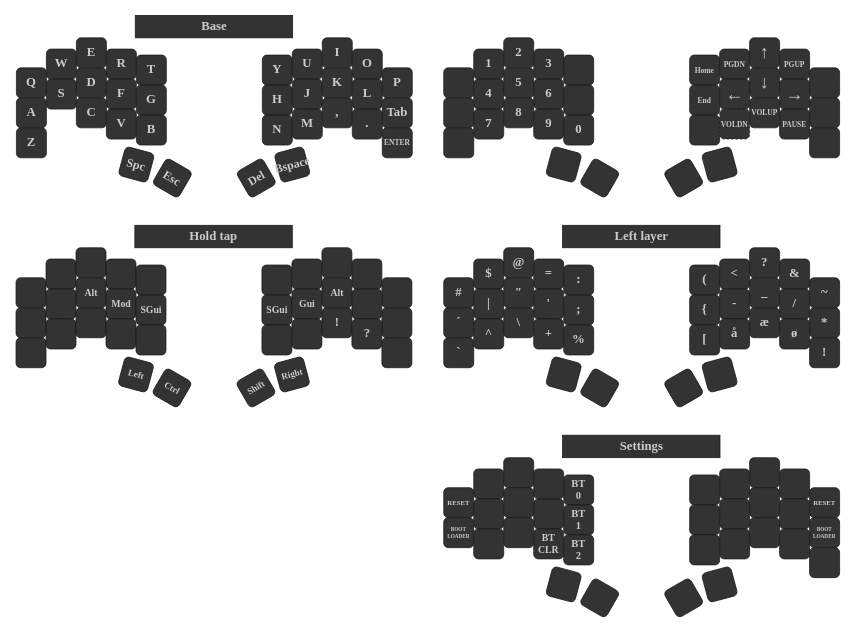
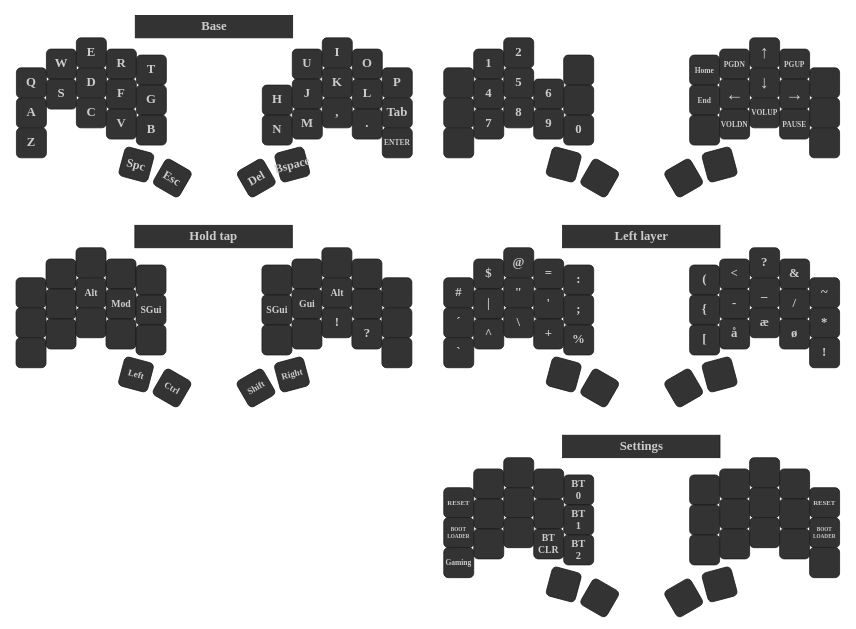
(549, 64) -> none
(277, 70) -> none
(735, 124) -> (735, 124)
none -> (459, 563)
